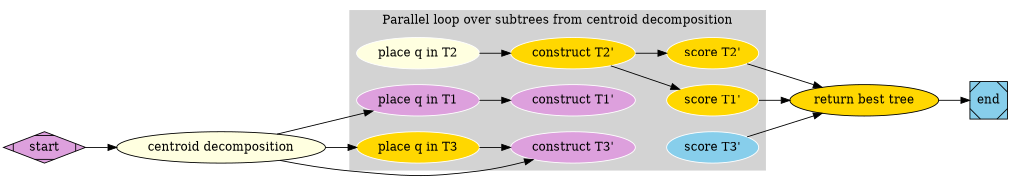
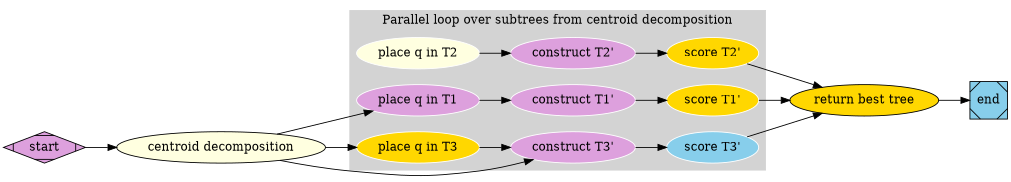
(573, 53) -> (573, 53)
(641, 76) -> (647, 100)
none -> (647, 147)
